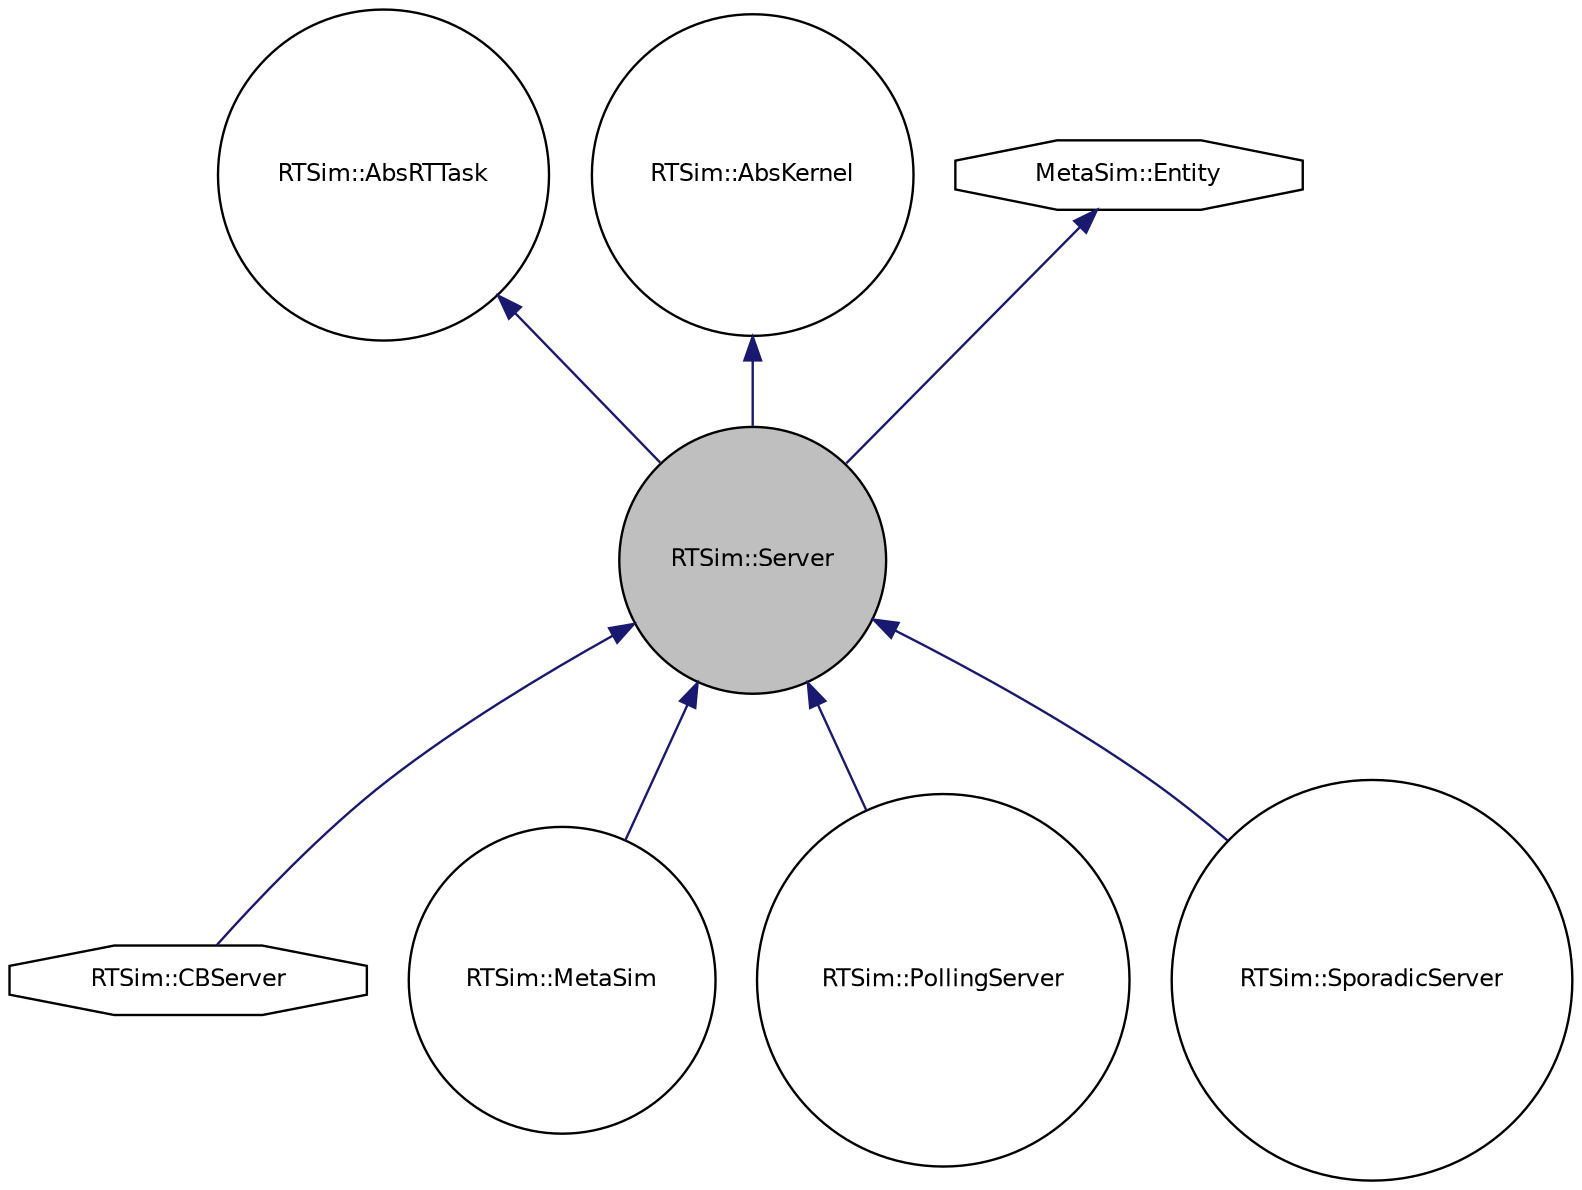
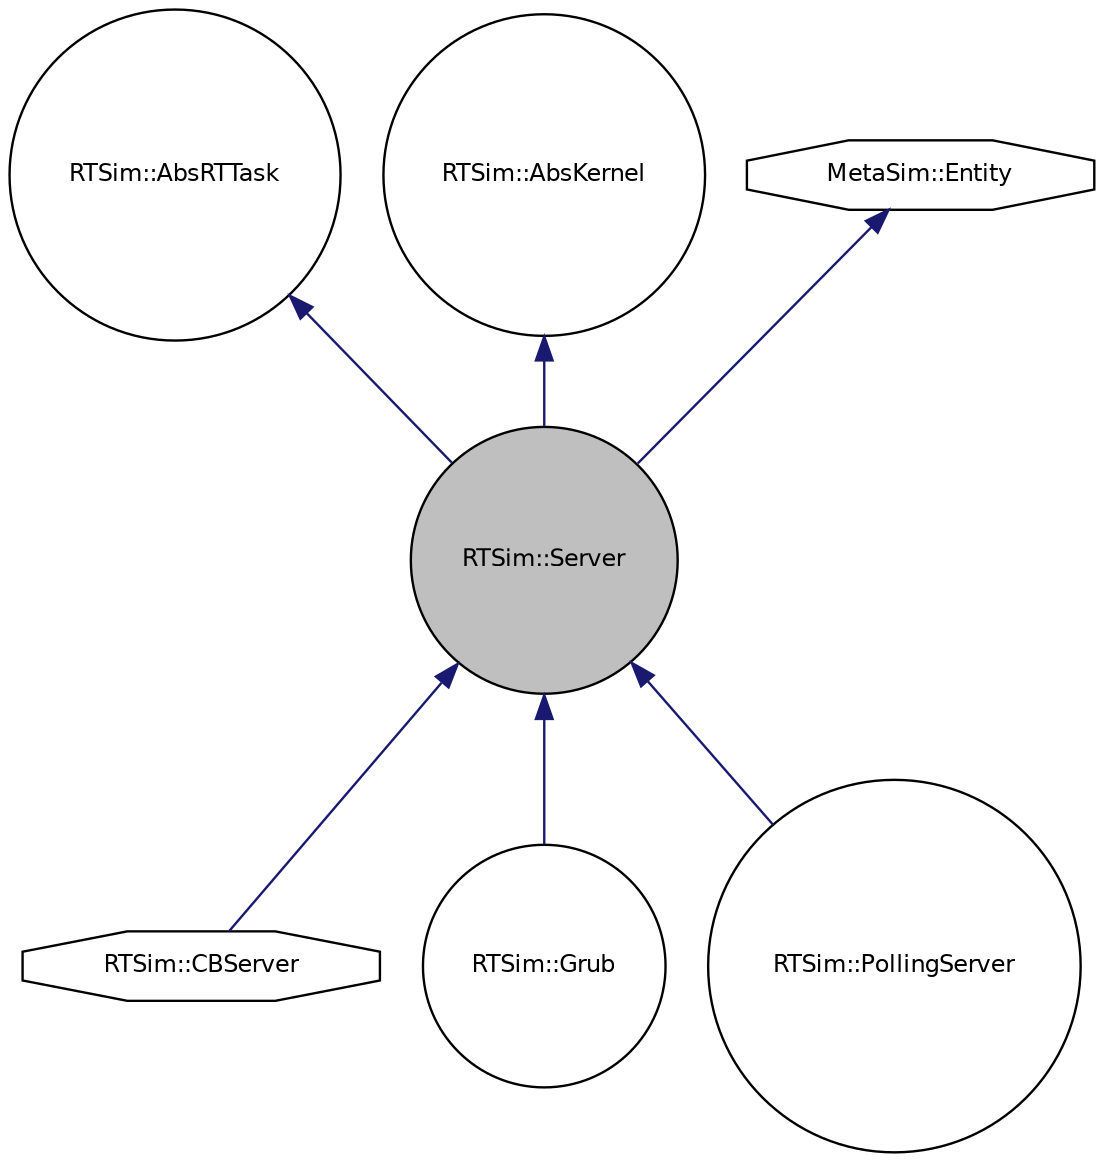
(562, 980) -> (544, 966)
(1372, 980) -> none
